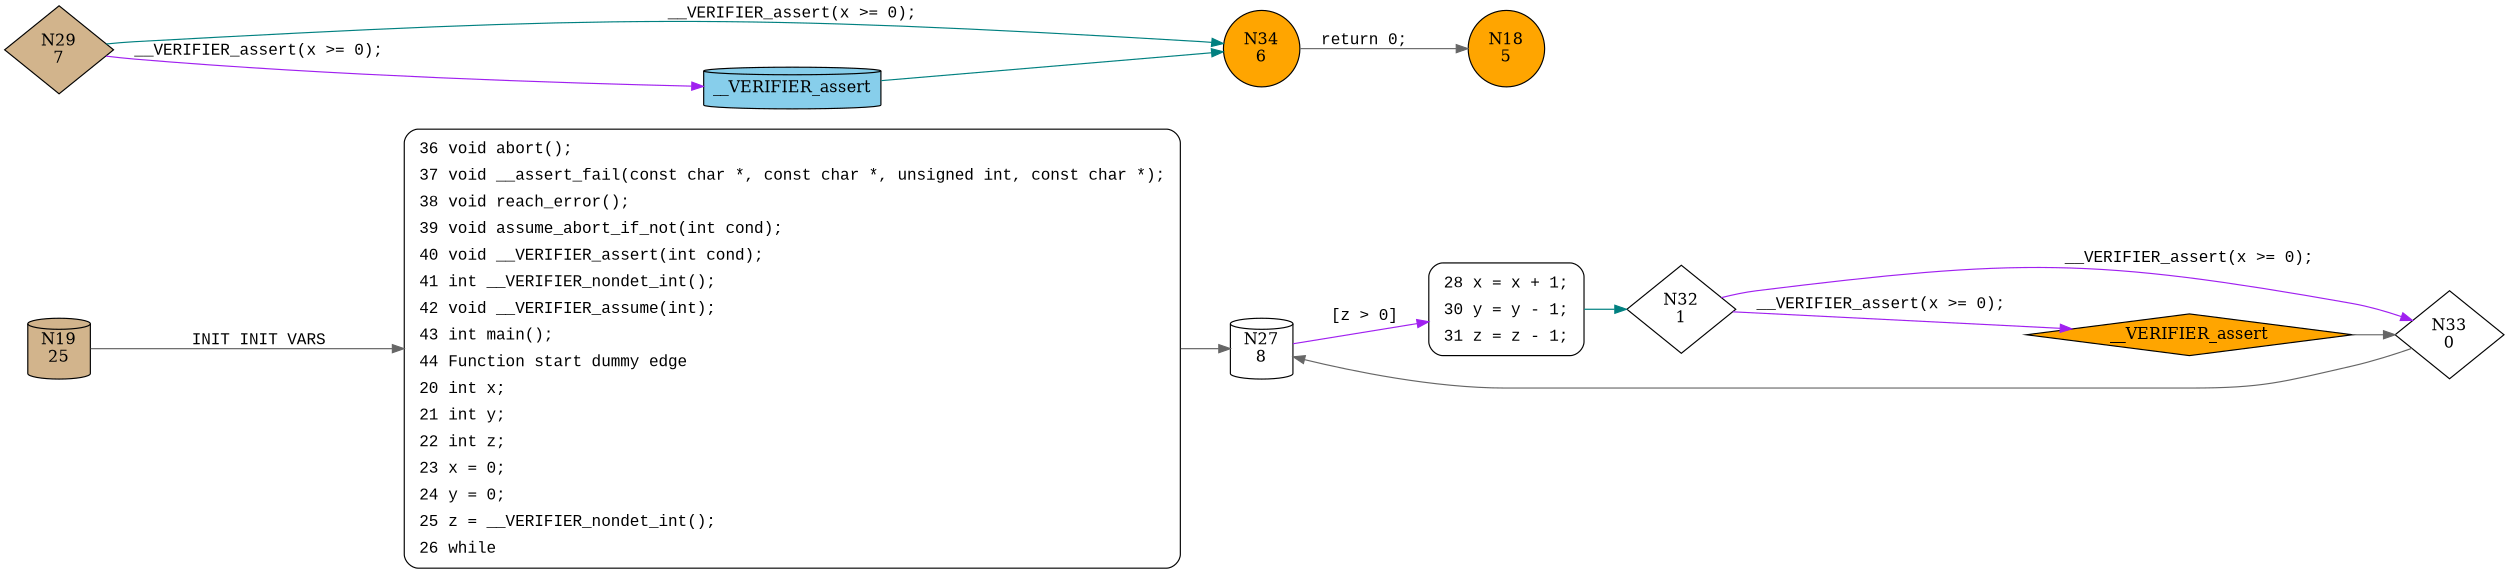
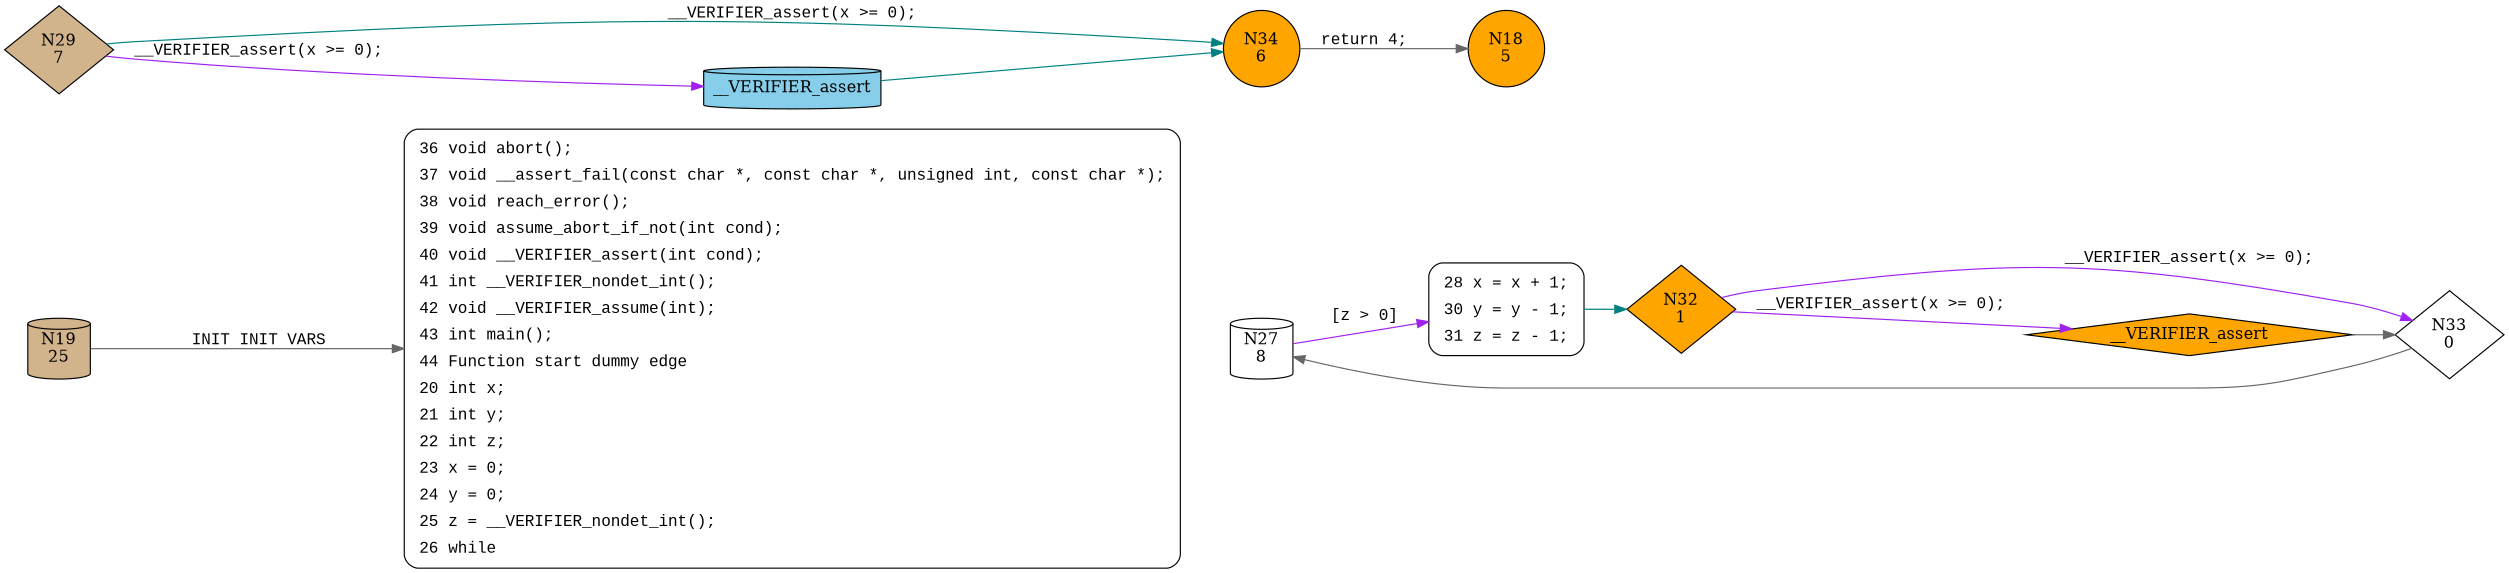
(1365, 40) -> (1365, 40)
(1681, 309) -> (1681, 309)
(1200, 349) -> none
